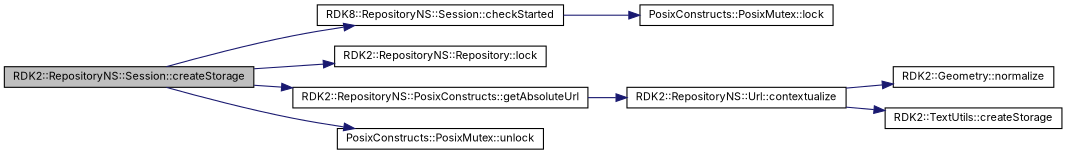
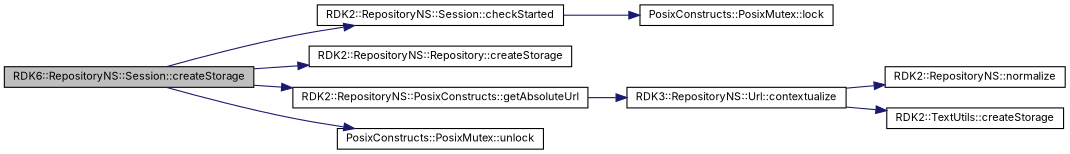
(440, 15) -> (440, 15)
(440, 56) -> (440, 56)
(129, 77) -> (129, 77)
(974, 77) -> (975, 77)
(737, 98) -> (737, 98)
